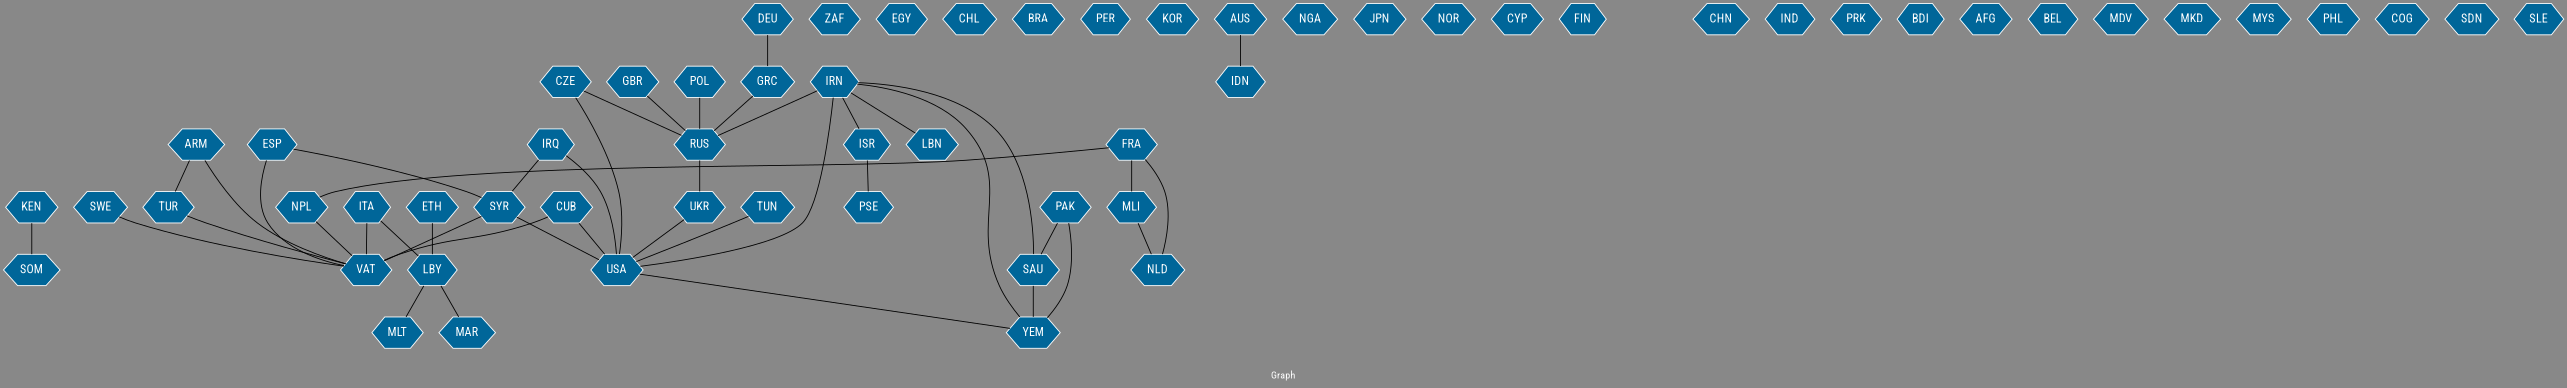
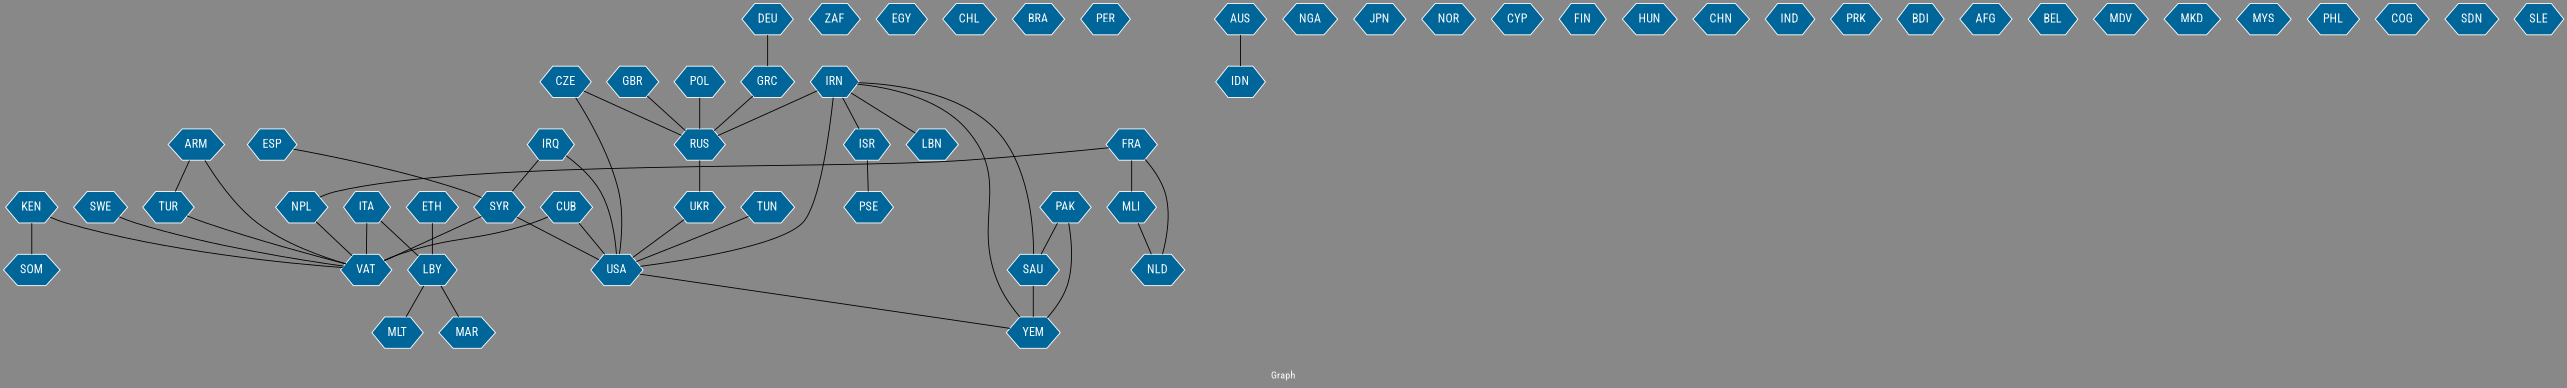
(1173, 19) -> none
none -> (1650, 19)
(268, 224) -> (195, 250)
